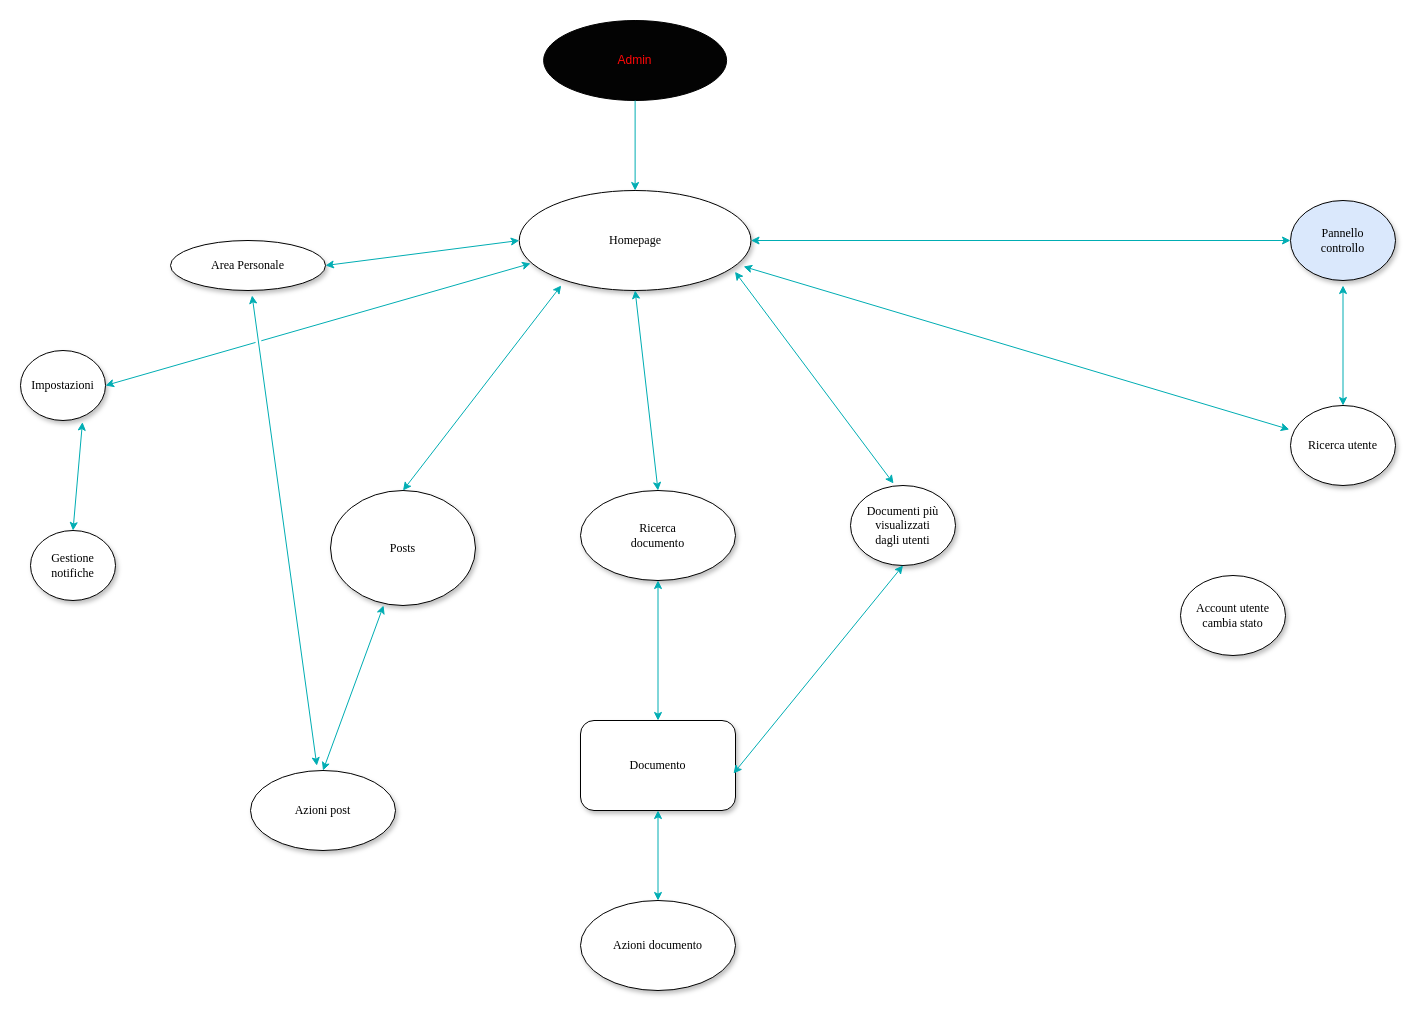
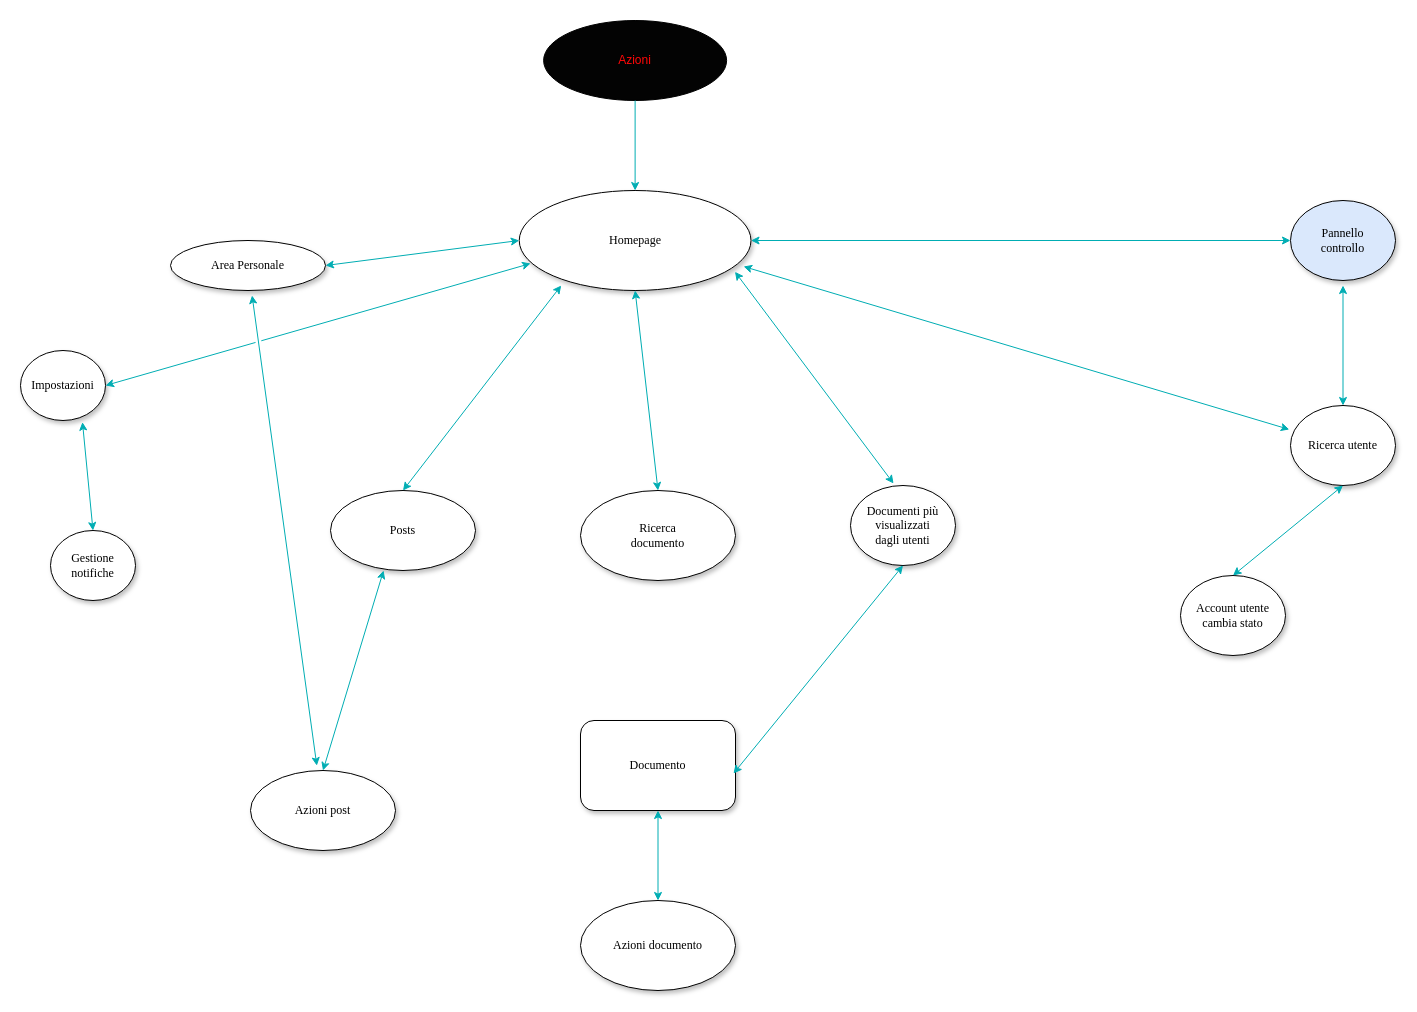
(635, 61) -> (635, 61)
none -> (1288, 531)
(403, 548) -> (403, 531)
(73, 566) -> (93, 566)
(658, 651) -> none
